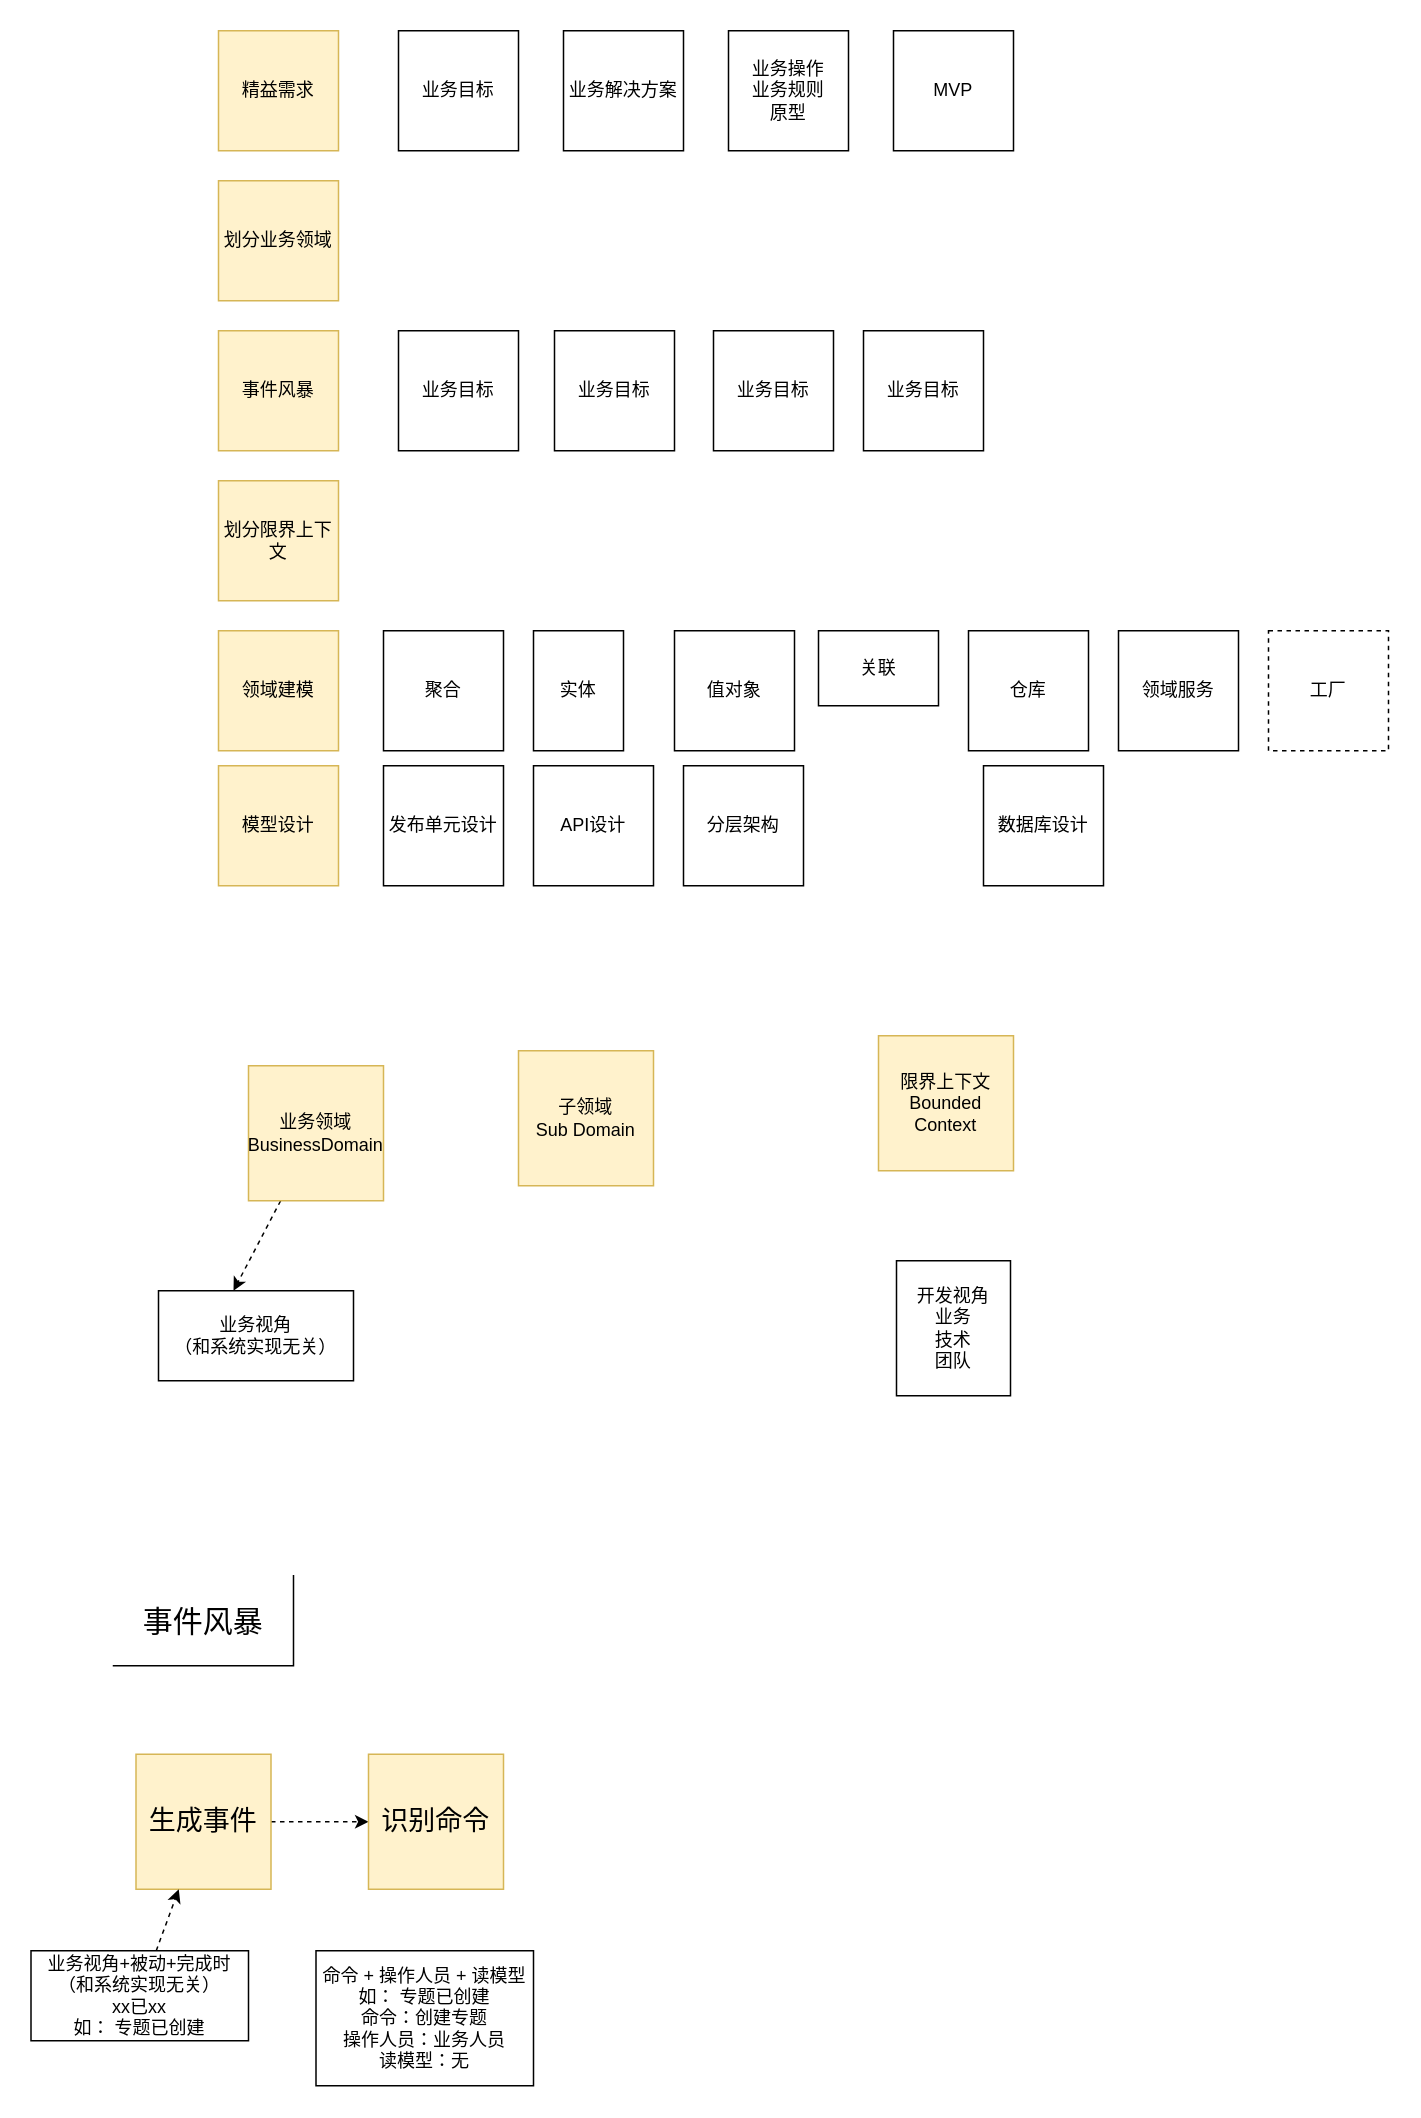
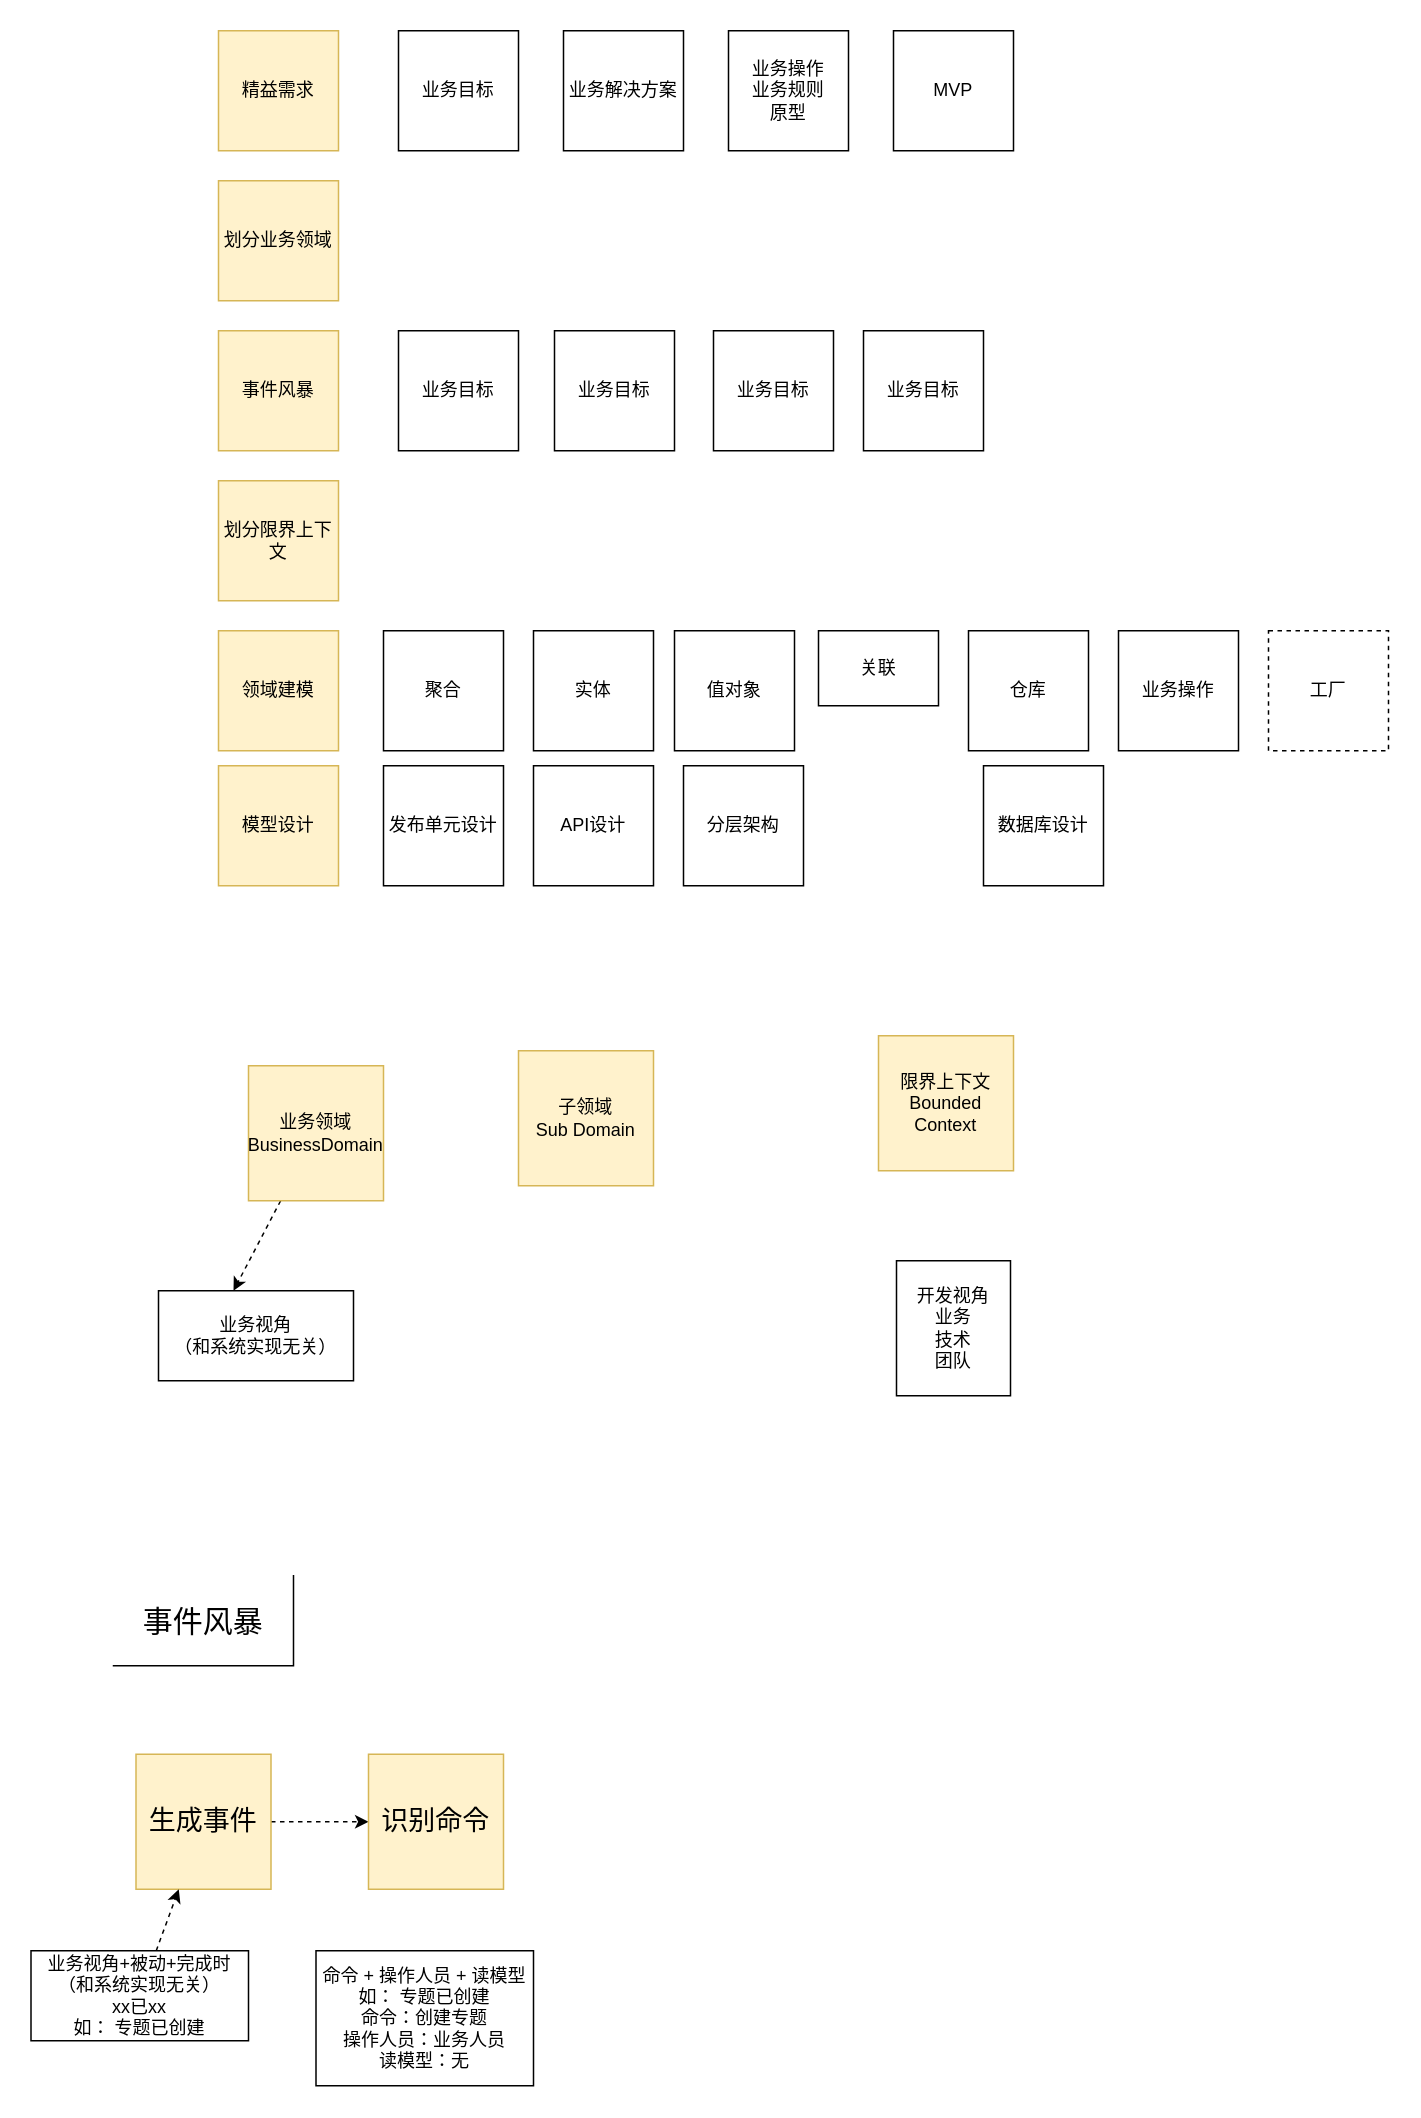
(578, 691) -> (593, 691)
(1178, 691) -> (1178, 691)
